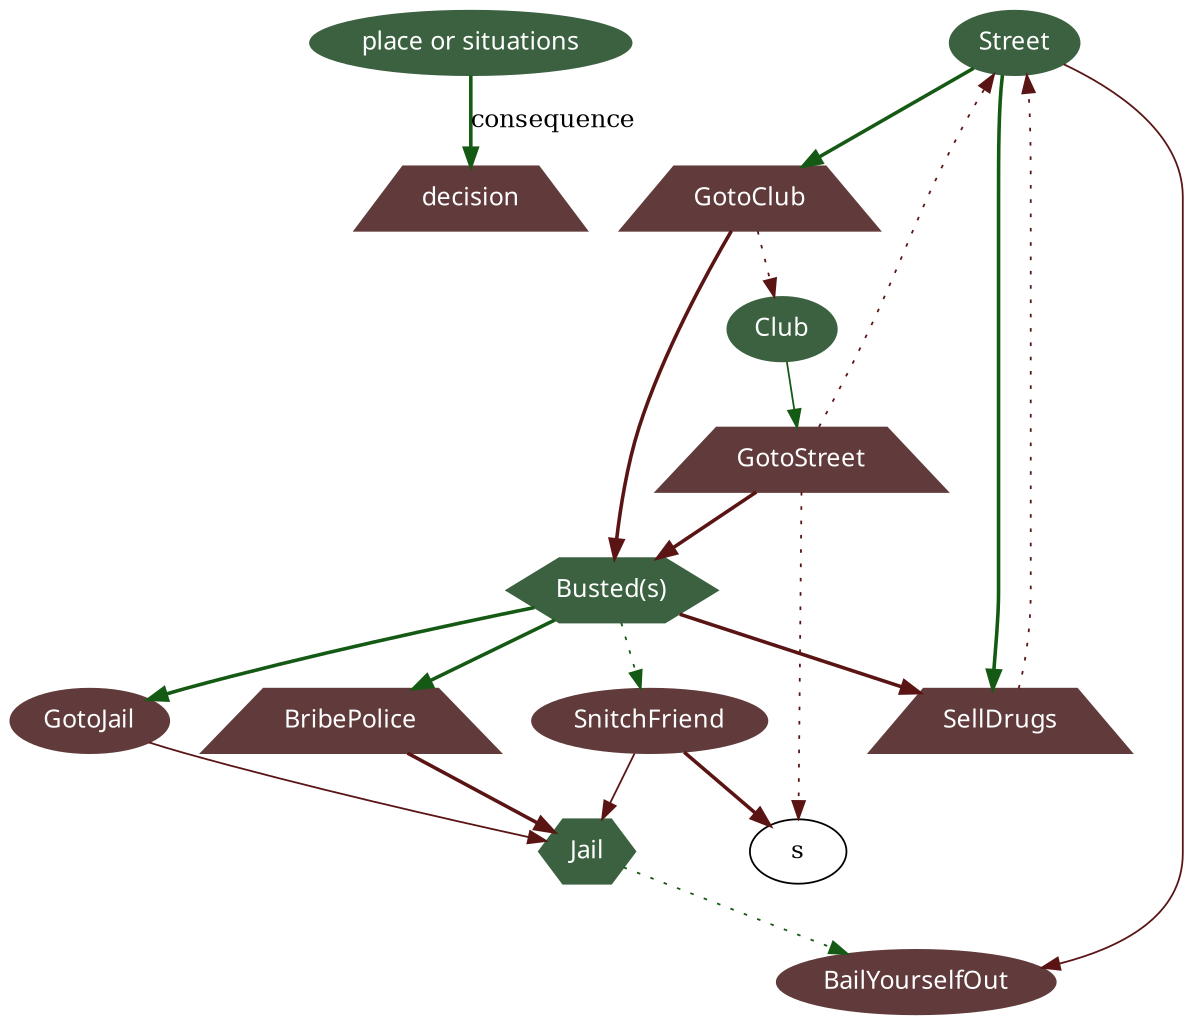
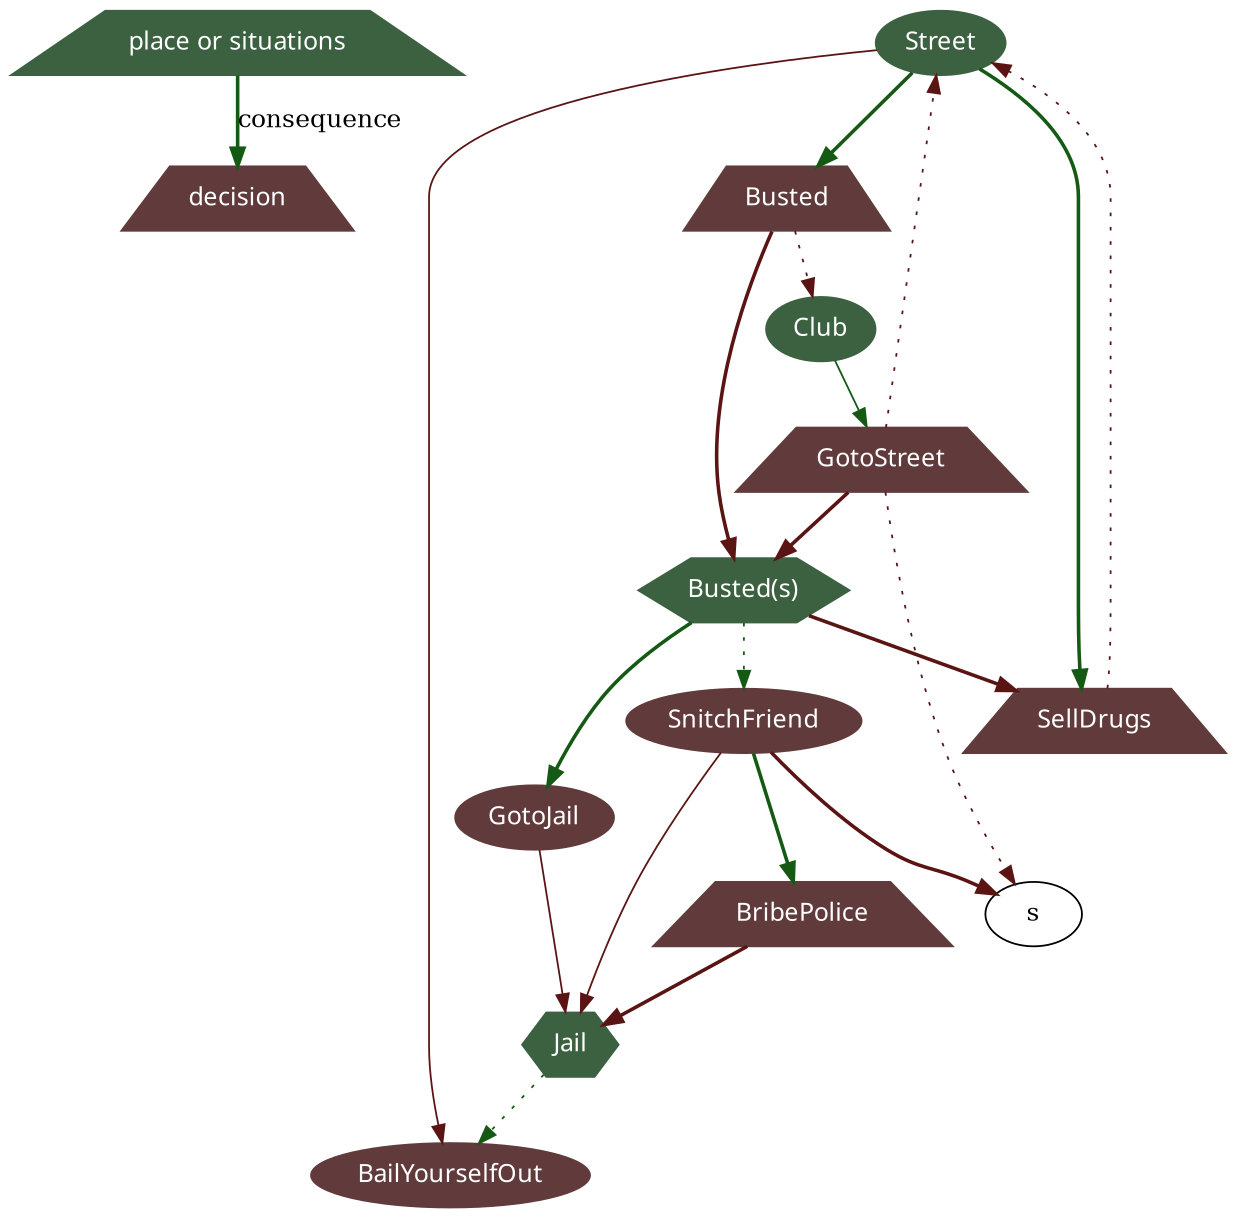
(471, 43) -> (238, 43)
(750, 199) -> (787, 199)
(492, 650) -> (771, 809)
